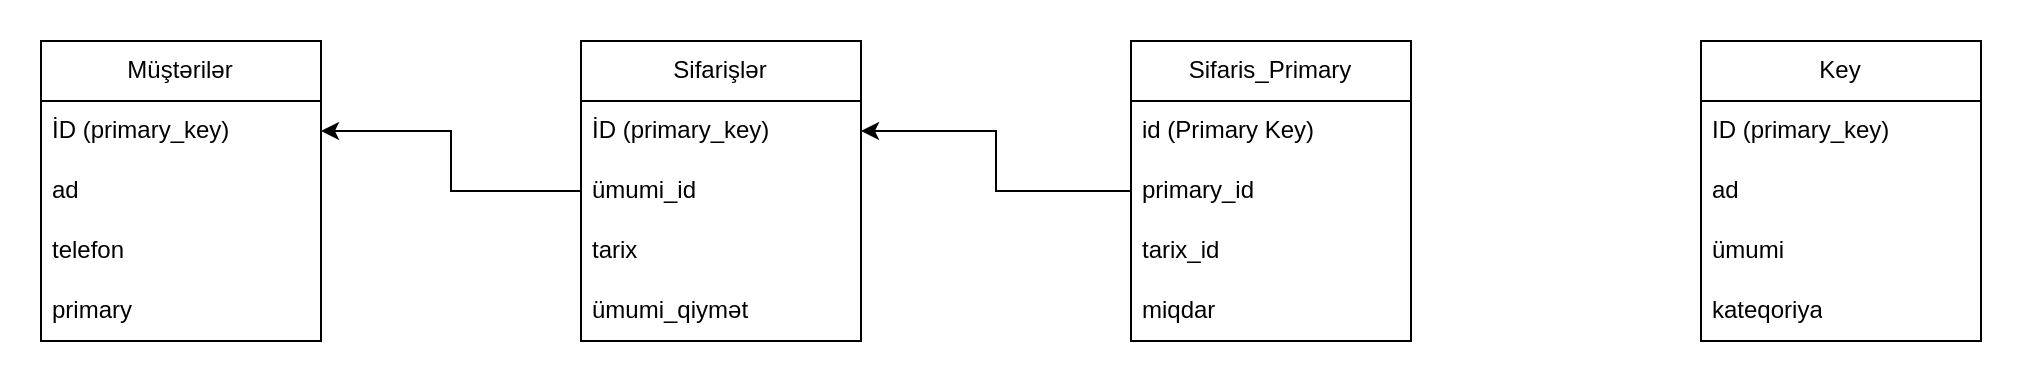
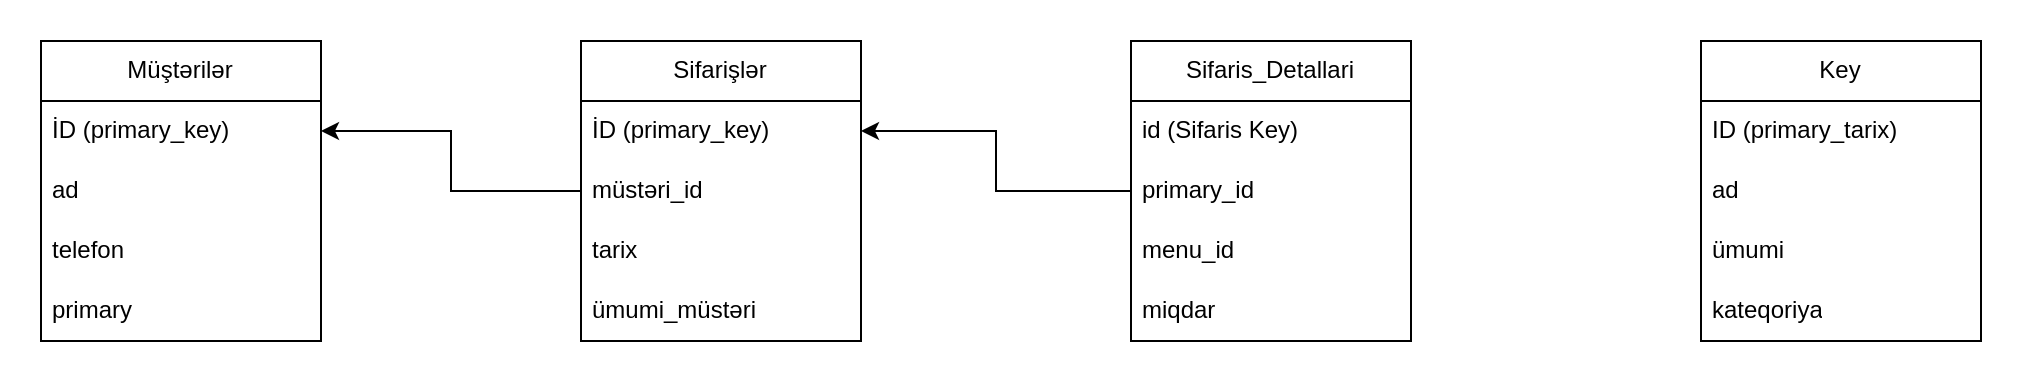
(1271, 71) -> (1271, 71)
(1238, 131) -> (1235, 131)
(1814, 131) -> (1825, 131)
(641, 191) -> (654, 191)
(1191, 251) -> (1187, 251)
(667, 311) -> (674, 311)
